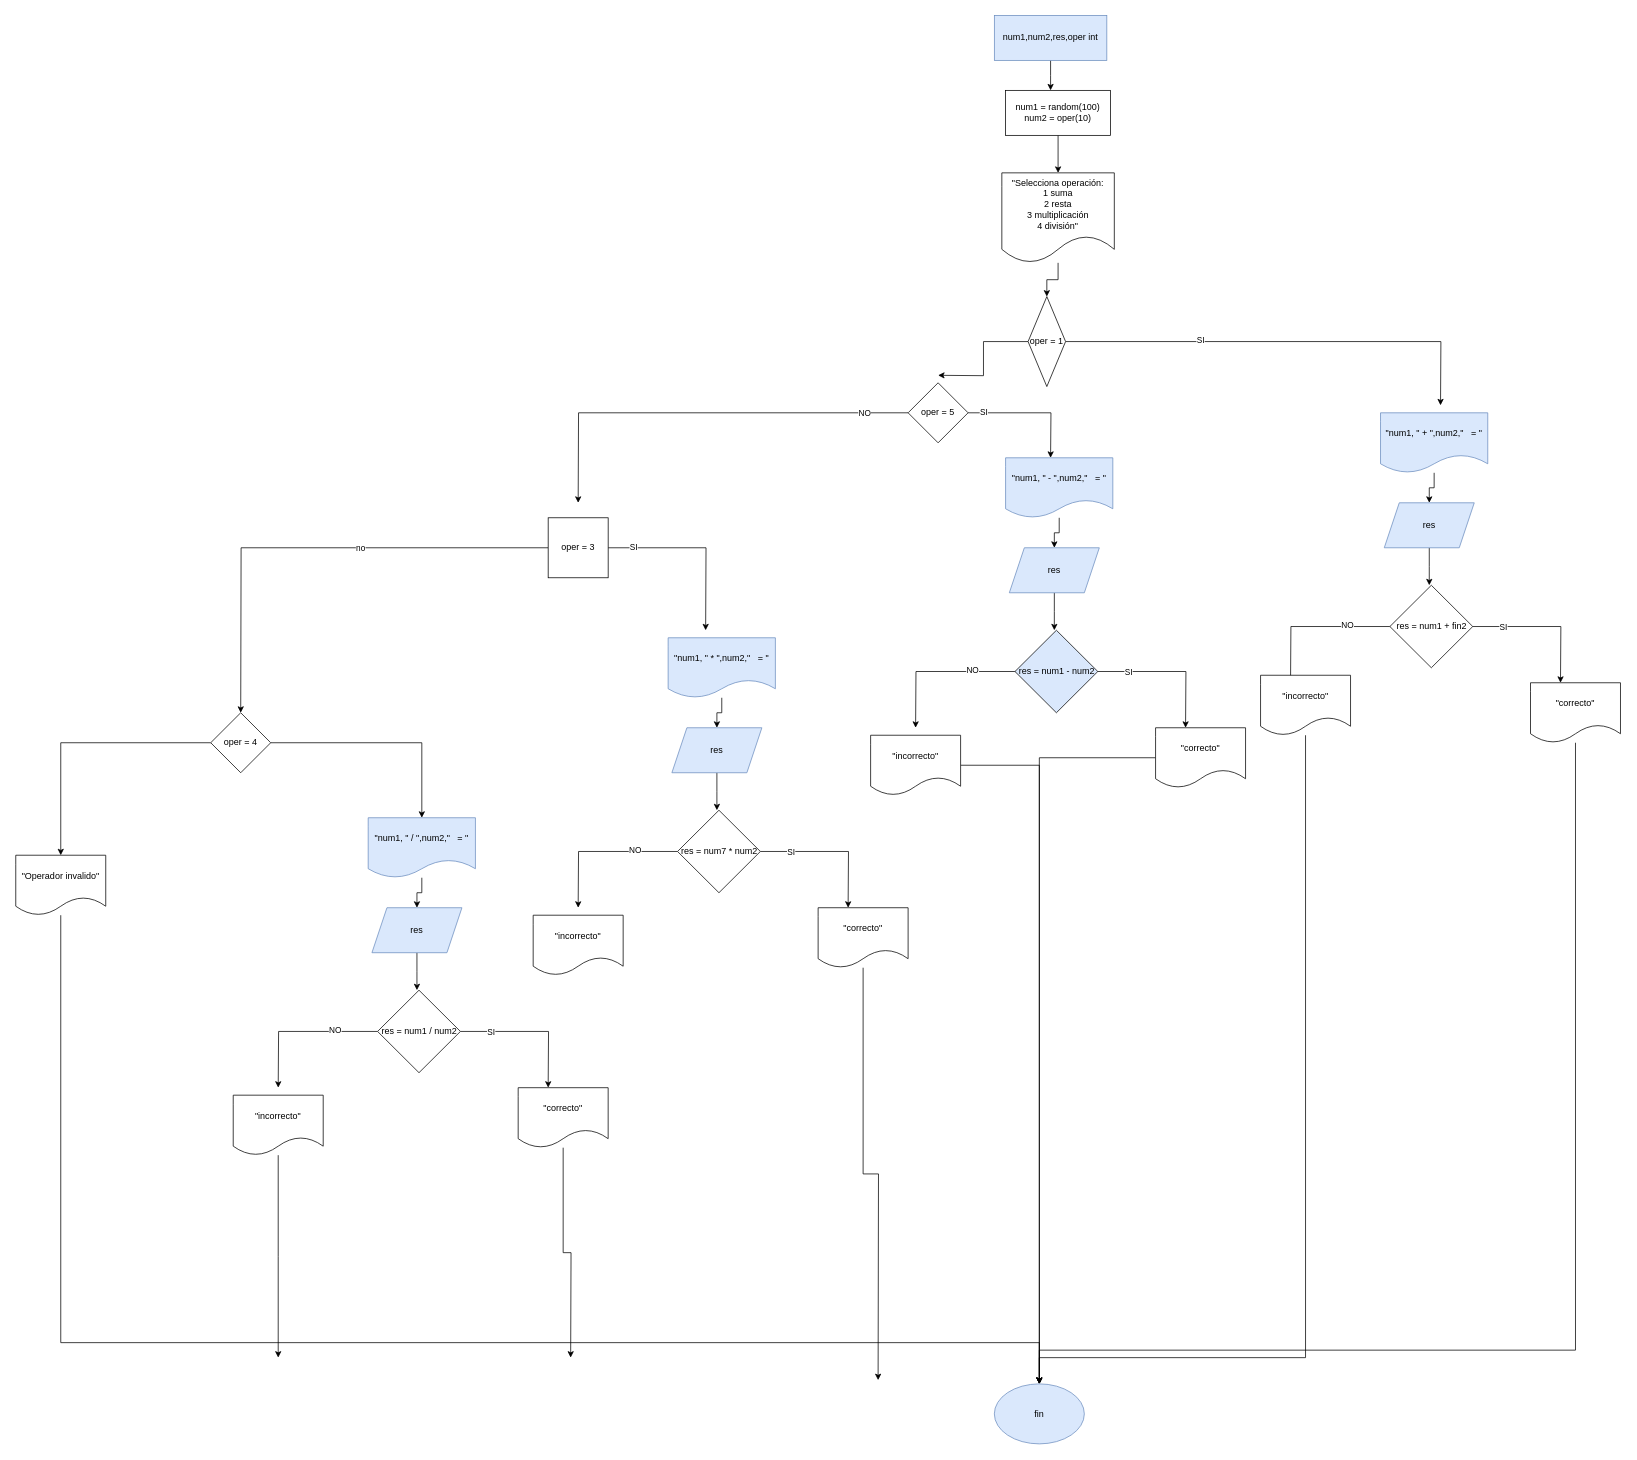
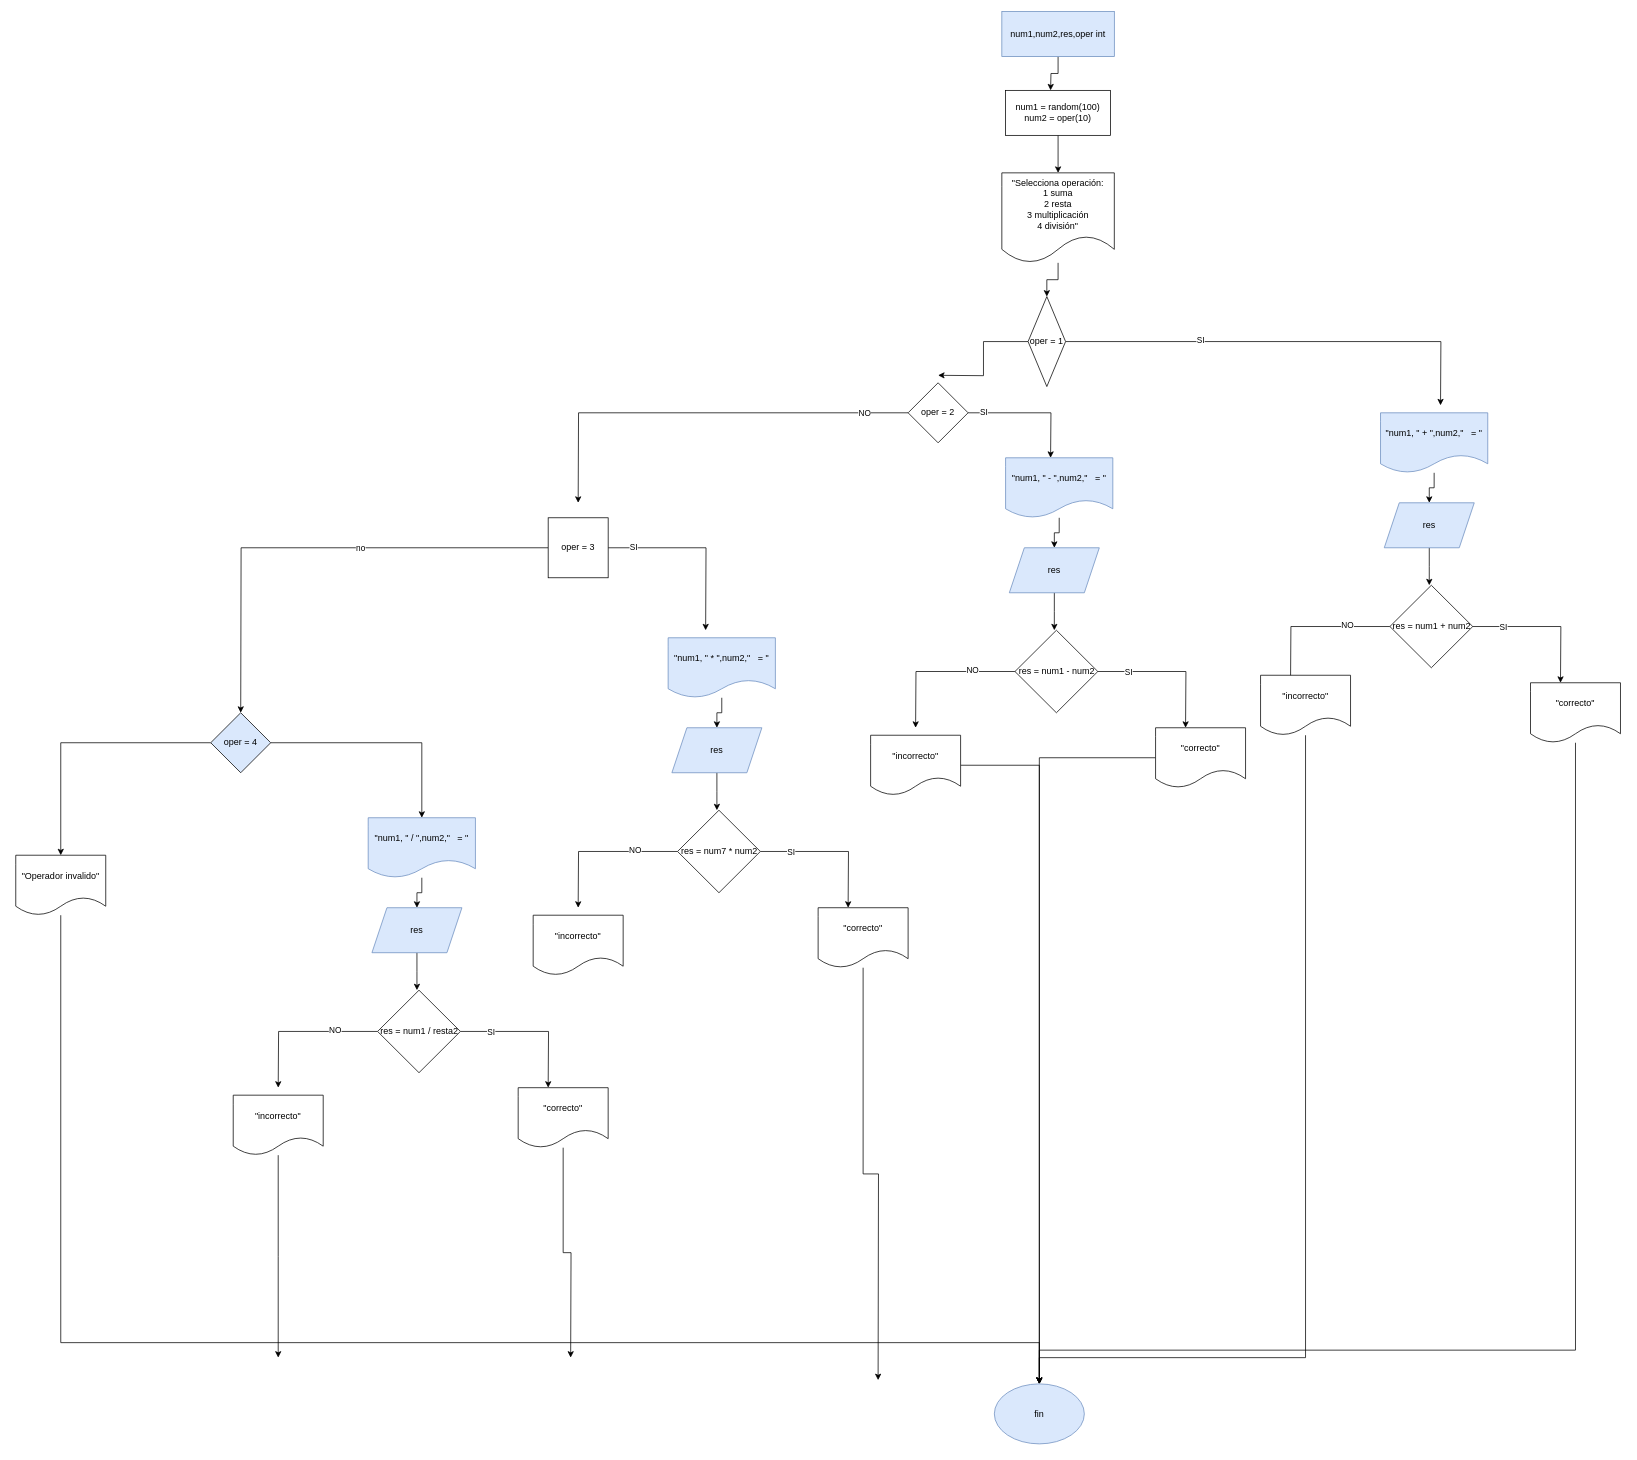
(1050, 38) -> (1058, 34)
(938, 413) -> (938, 413)
(1432, 627) -> (1432, 627)
(1056, 672) -> (1056, 672)
(240, 743) -> (240, 743)
(419, 1032) -> (419, 1032)
